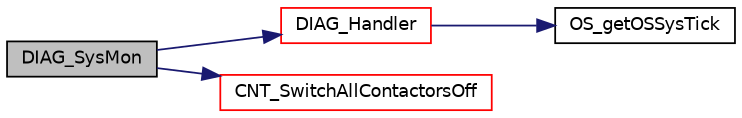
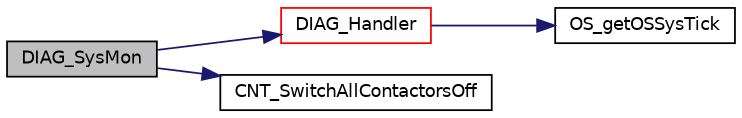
(356, 93) -> (356, 93)
